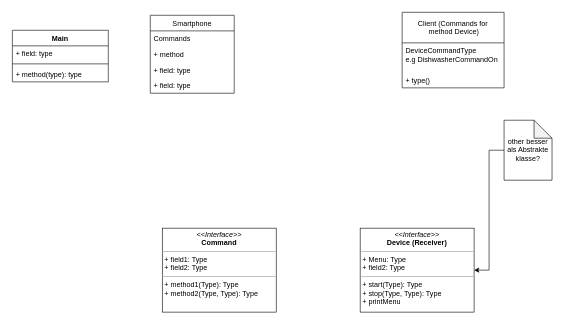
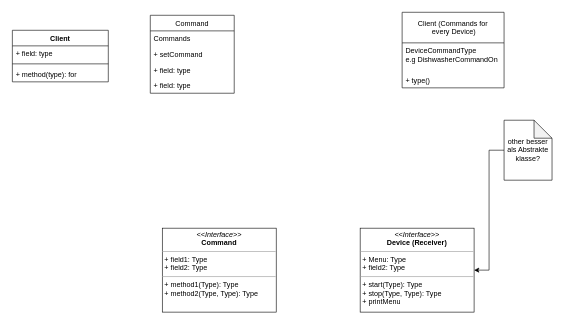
(192, 23) -> (192, 23)
(453, 24) -> (453, 24)
(60, 38) -> (60, 38)
(169, 55) -> (177, 55)
(53, 74) -> (51, 74)
